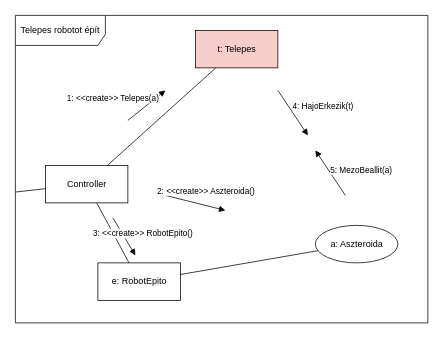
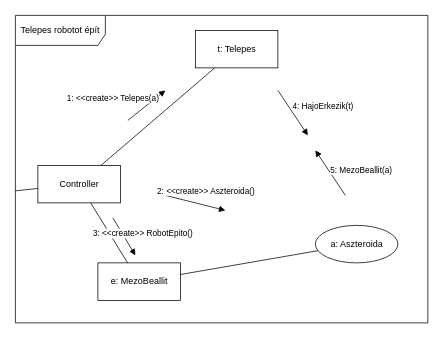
(237, 49) -> (237, 49)
(87, 184) -> (79, 184)
(140, 282) -> (140, 282)
